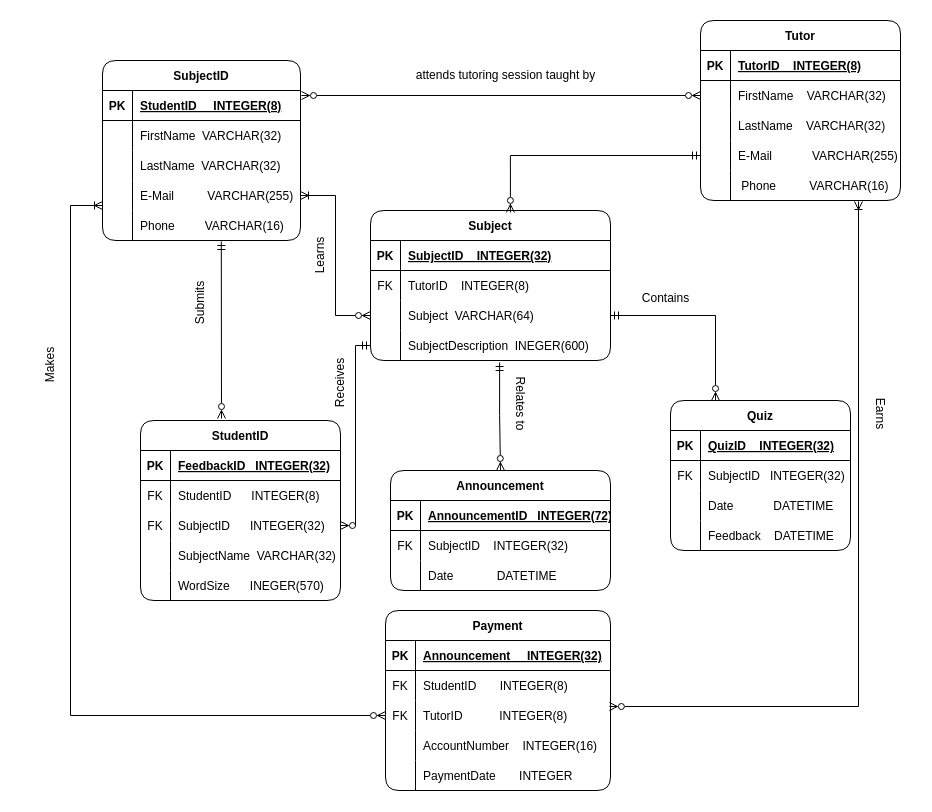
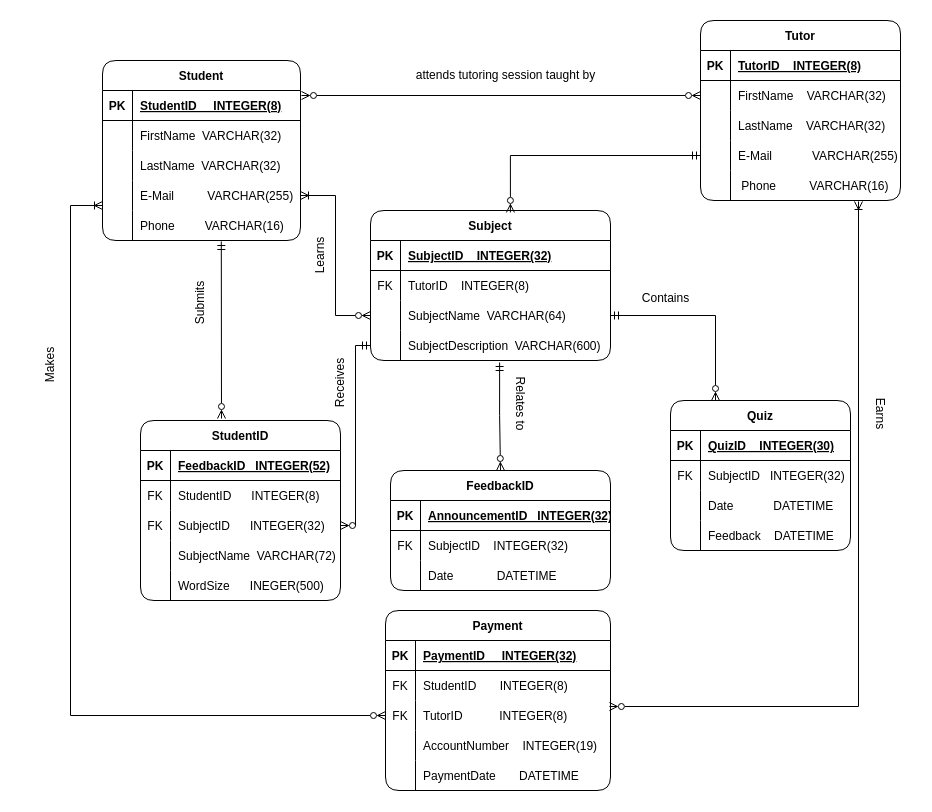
(201, 76) -> (201, 76)
(474, 316) -> (487, 316)
(507, 346) -> (511, 346)
(774, 446) -> (774, 446)
(257, 466) -> (257, 466)
(500, 486) -> (500, 486)
(521, 516) -> (521, 516)
(257, 556) -> (257, 556)
(256, 586) -> (256, 586)
(514, 656) -> (504, 656)
(514, 746) -> (514, 746)
(502, 776) -> (506, 776)
